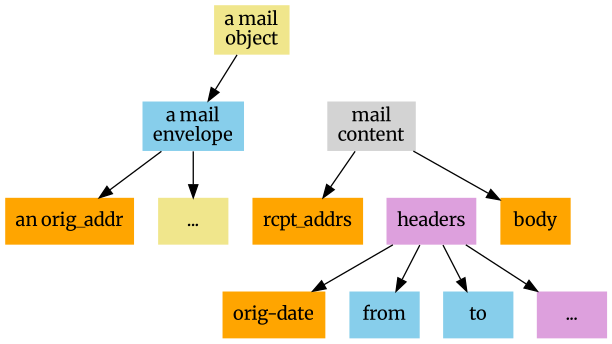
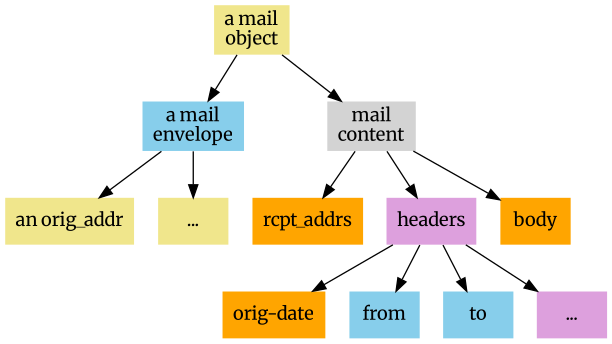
none -> (306, 74)
none -> (398, 169)
(70, 221) -> (70, 221)
